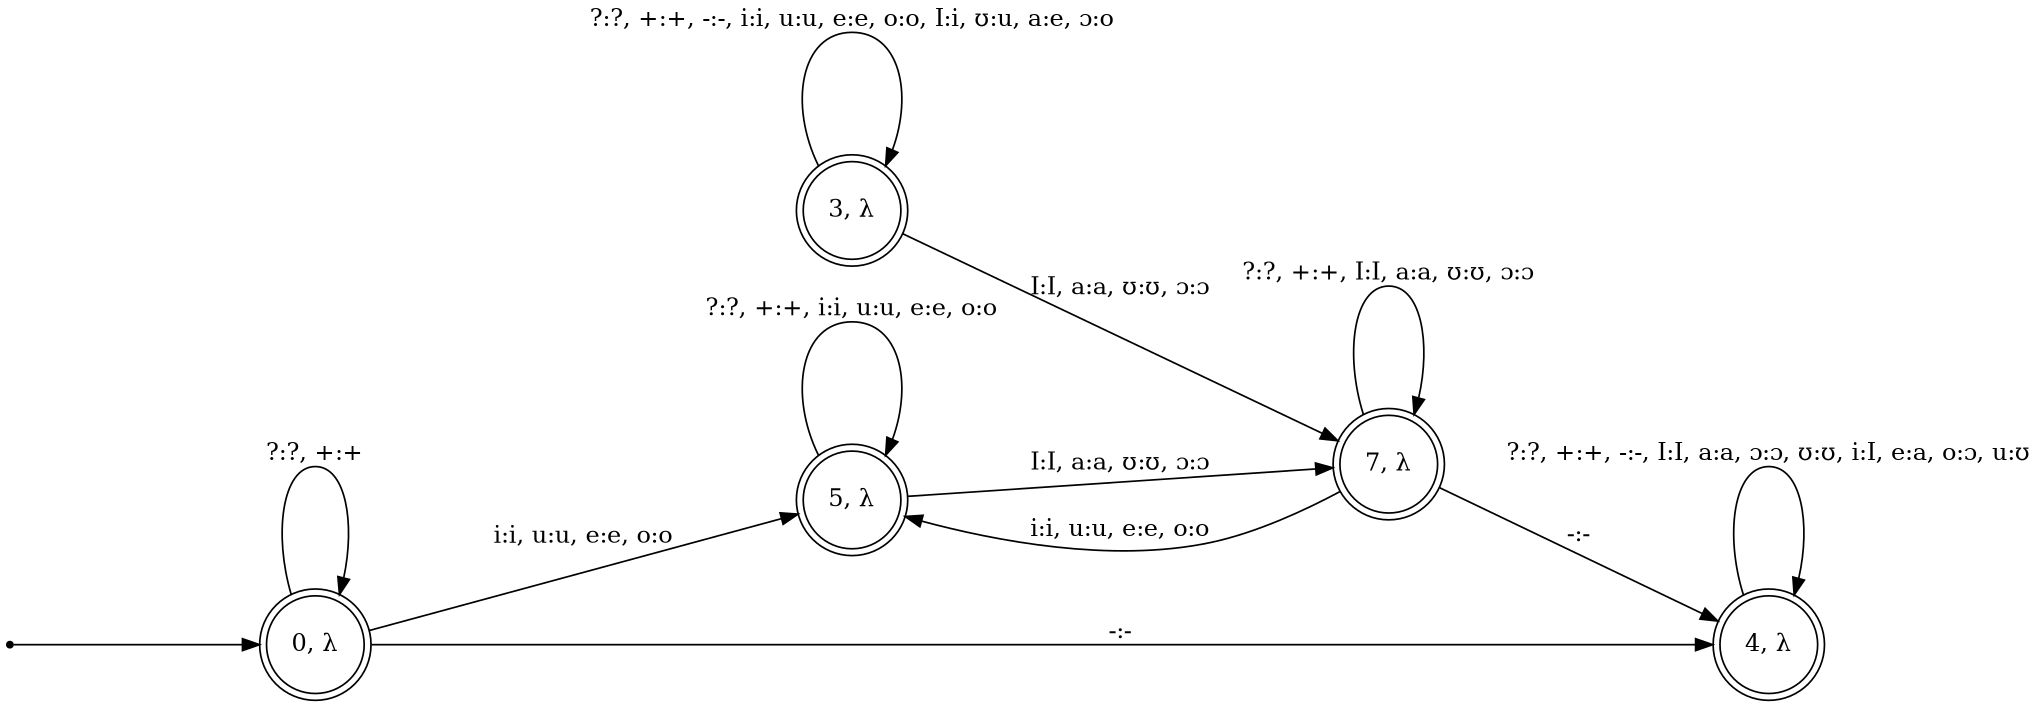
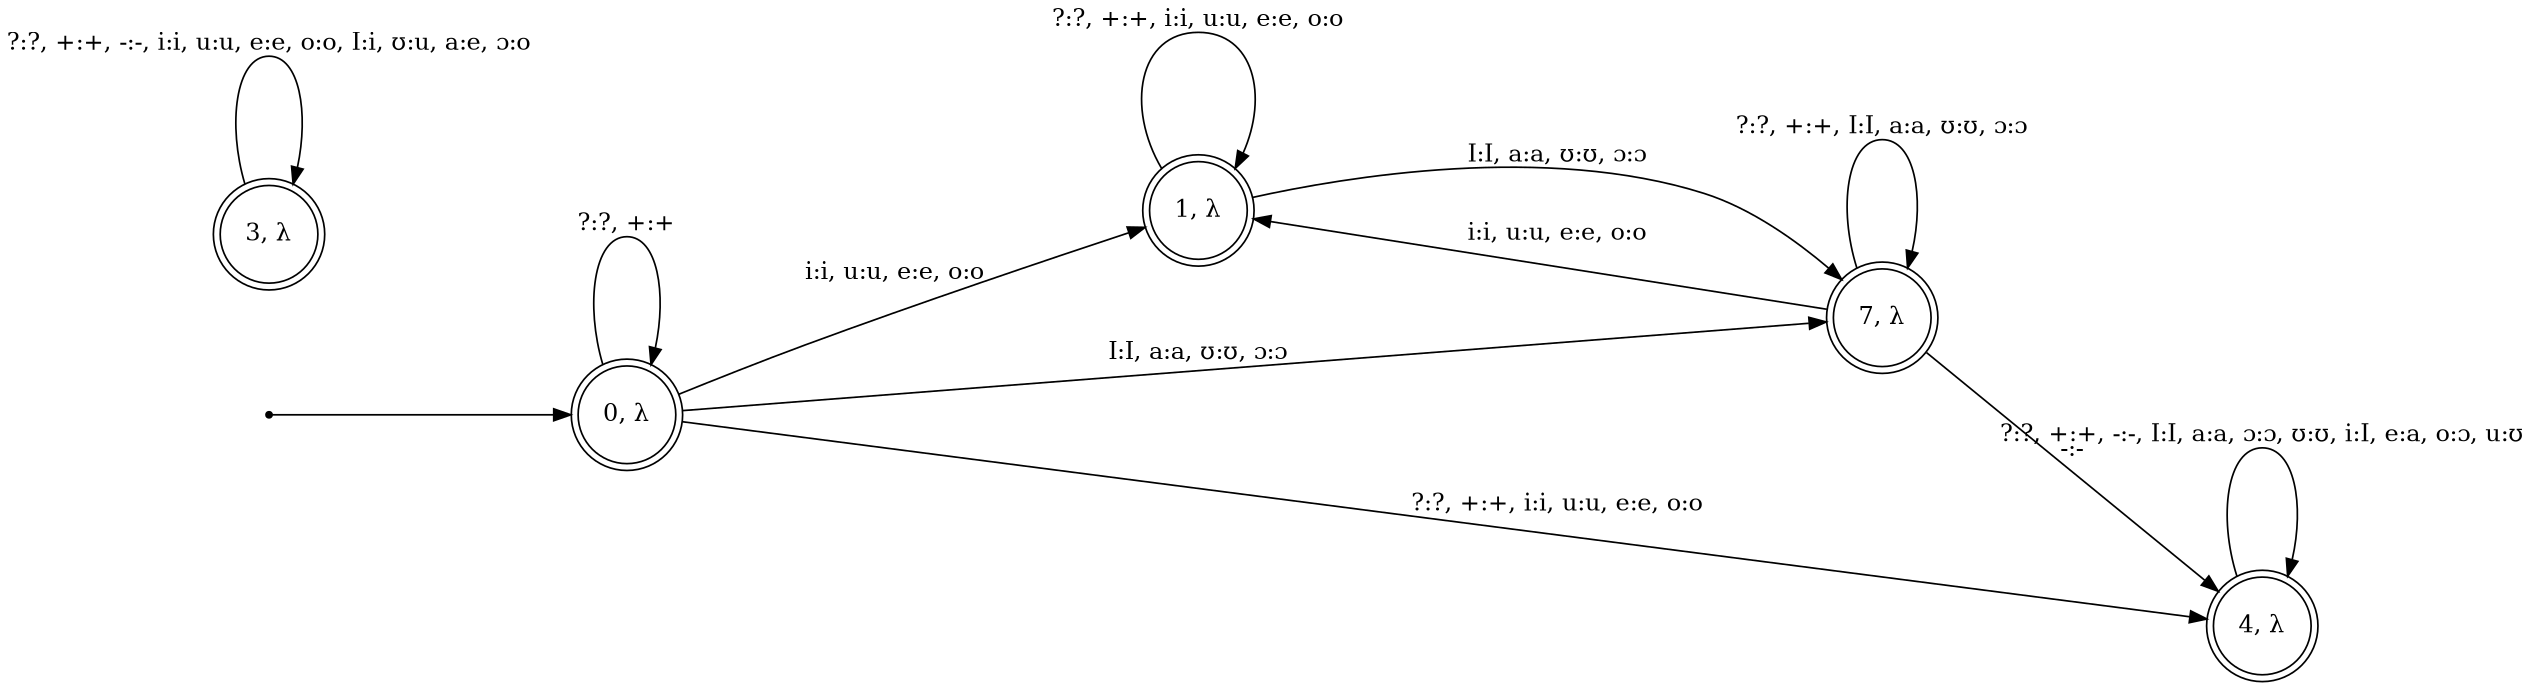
(1112, 333) -> (1246, 367)
(852, 500) -> (1198, 210)
(1120, 632) -> (1558, 504)
